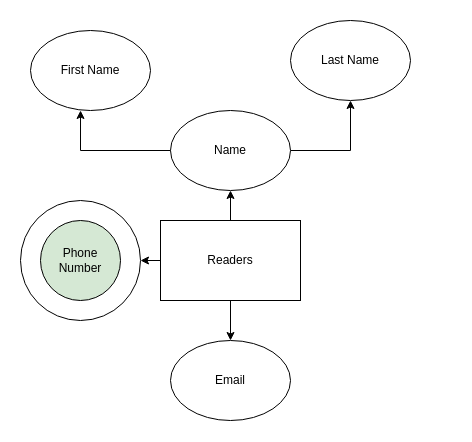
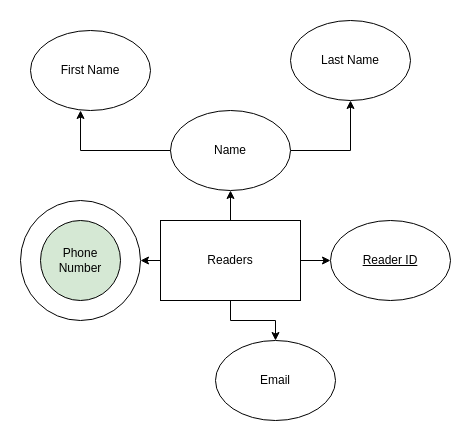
none -> (312, 261)
none -> (391, 261)
(231, 381) -> (276, 381)
